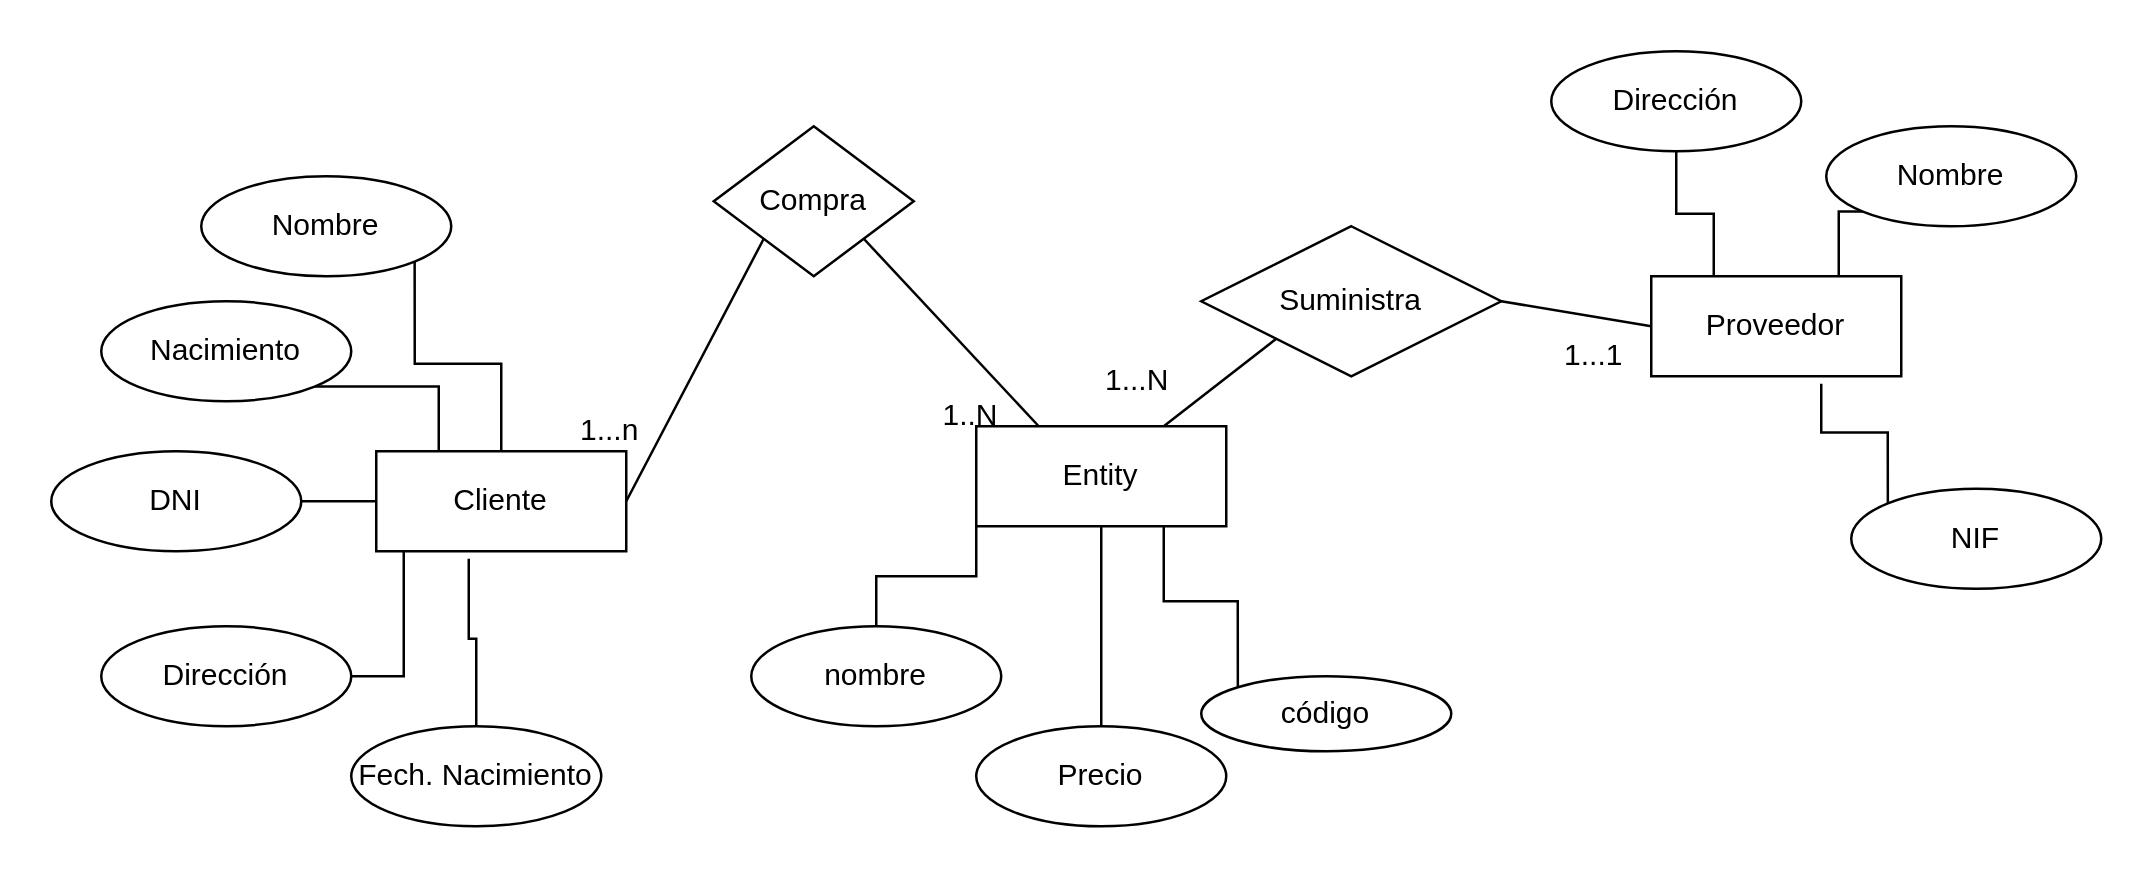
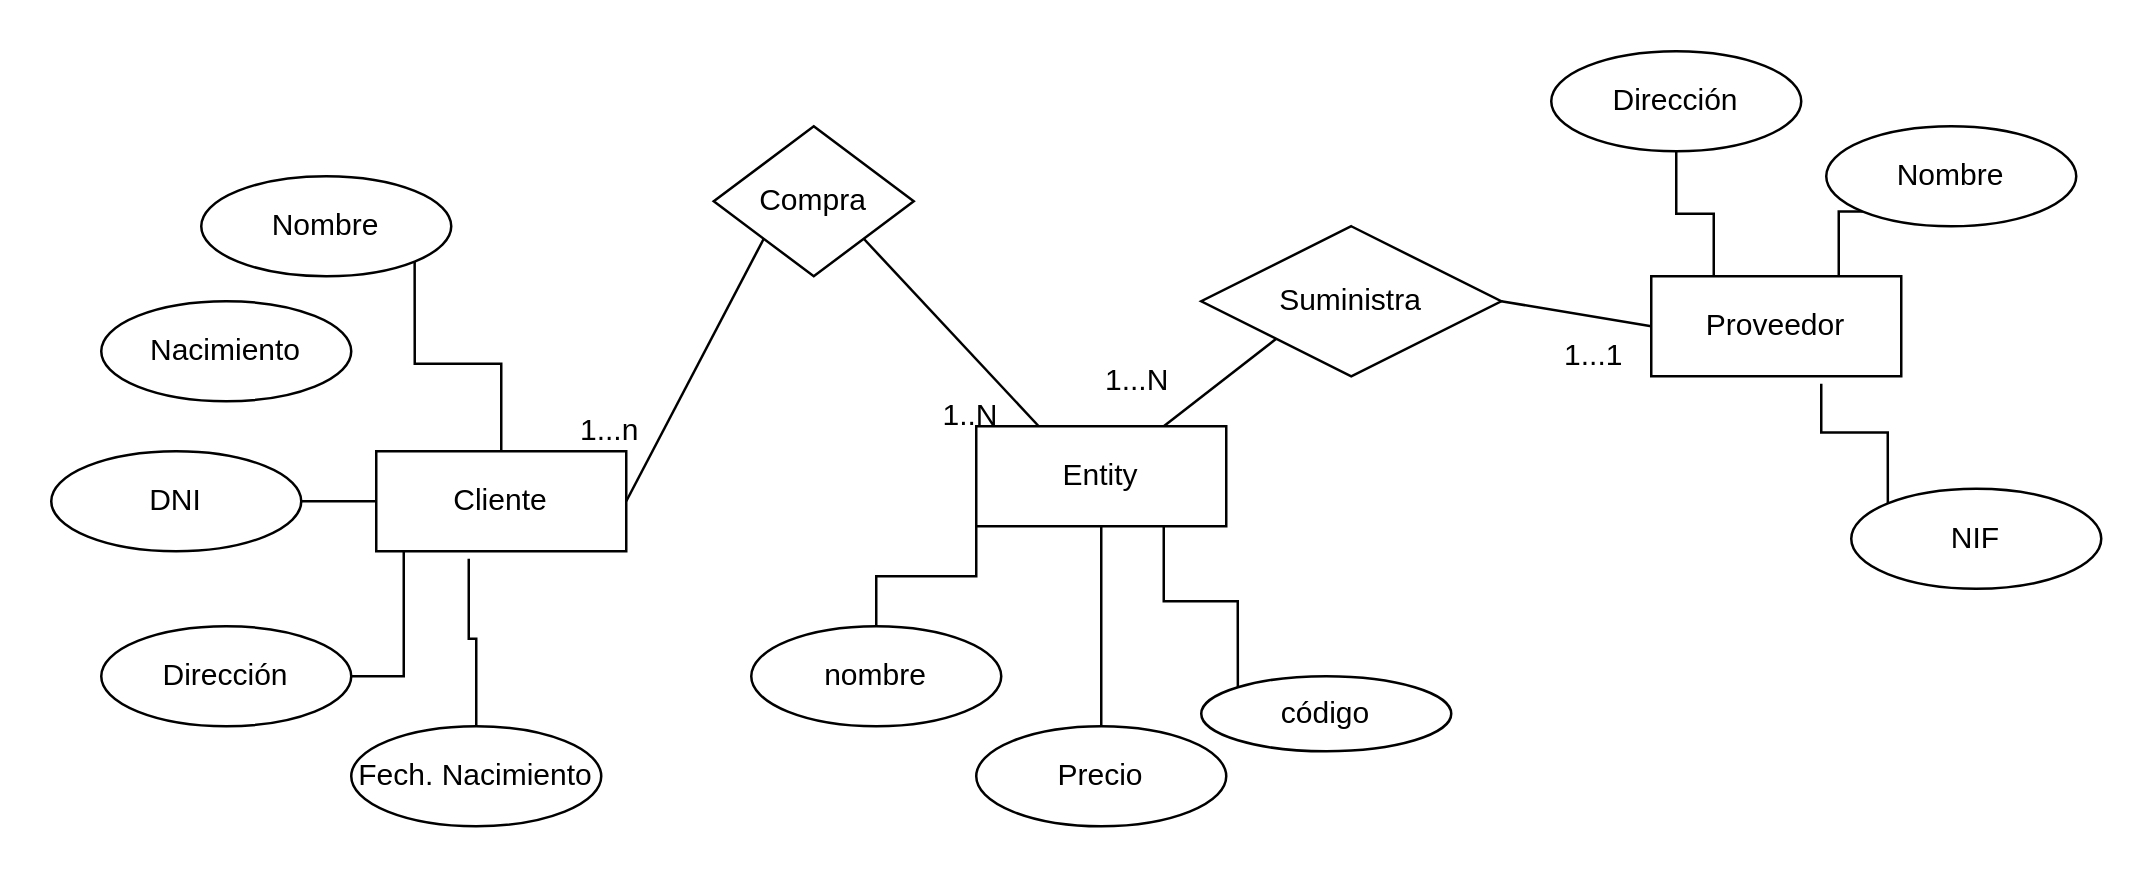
(409, 387) -> none
